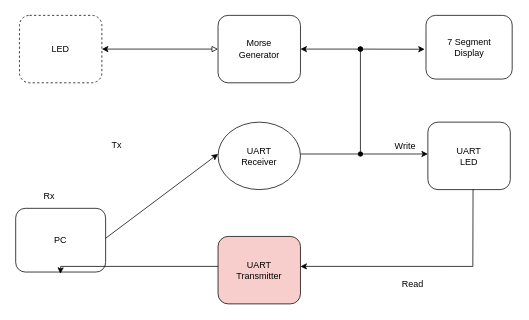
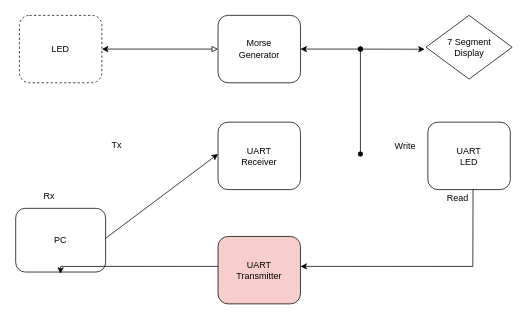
(469, 47) -> (469, 47)
(421, 154) -> none
(259, 156) -> (259, 156)
(413, 284) -> (458, 198)
